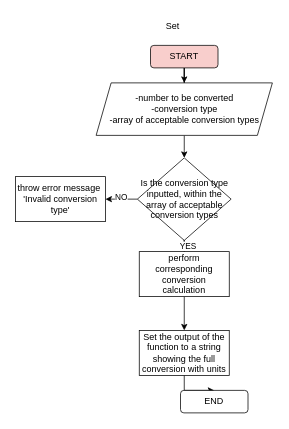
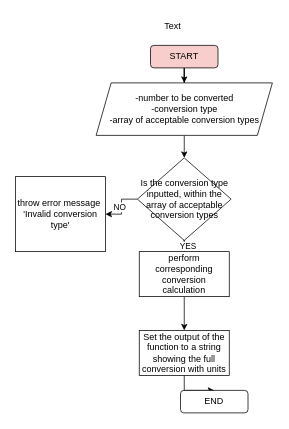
(173, 27) -> (173, 27)
(60, 199) -> (60, 214)
